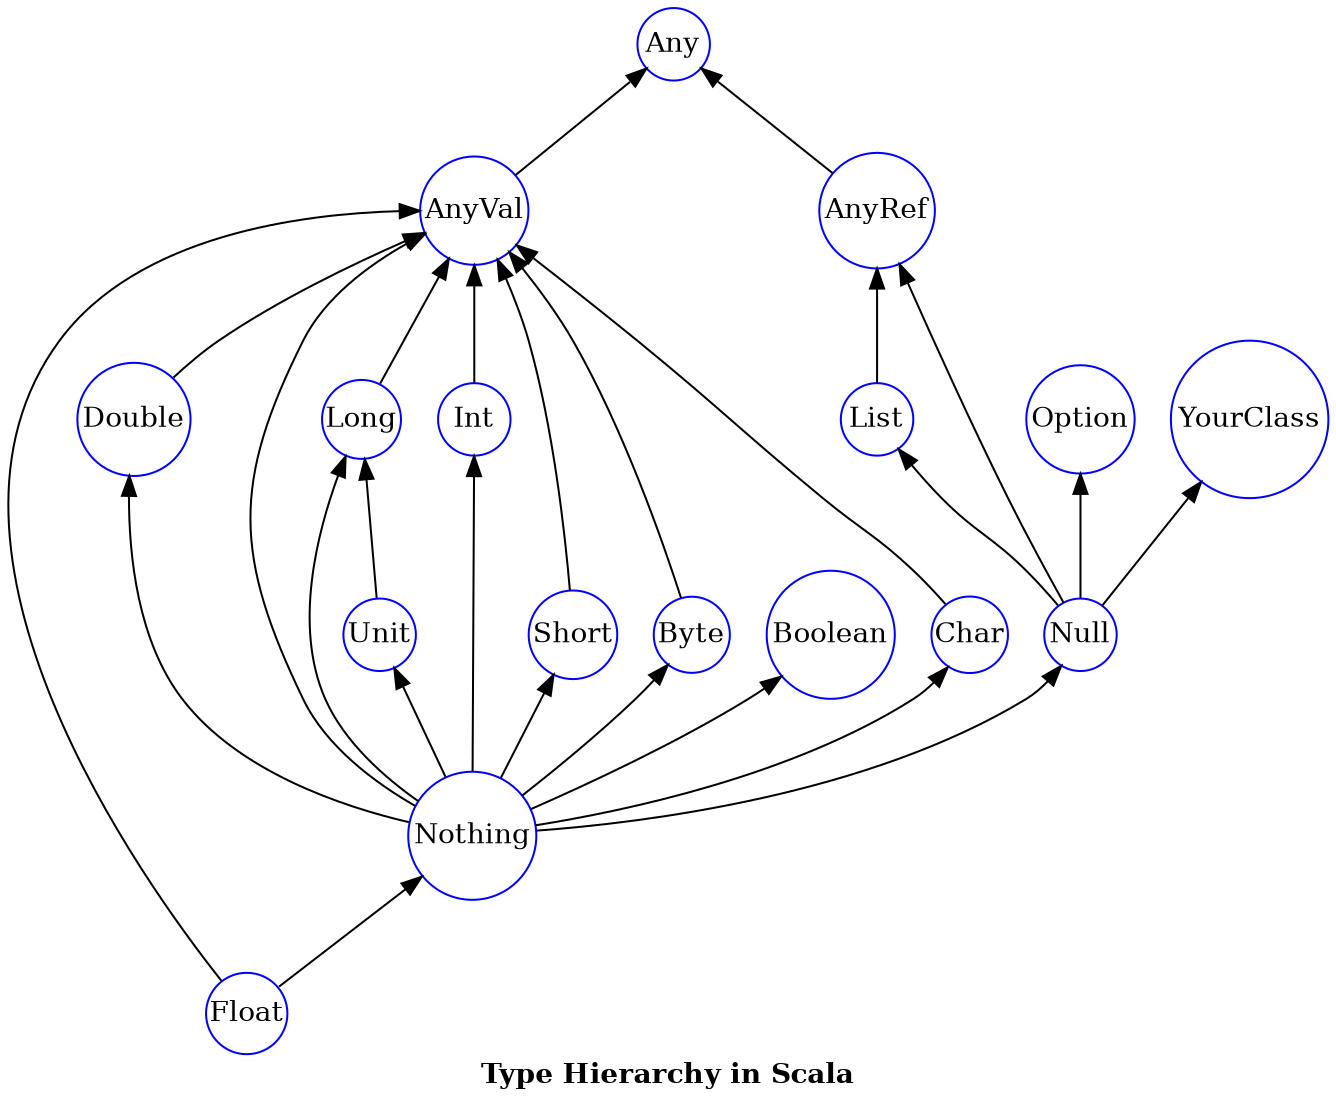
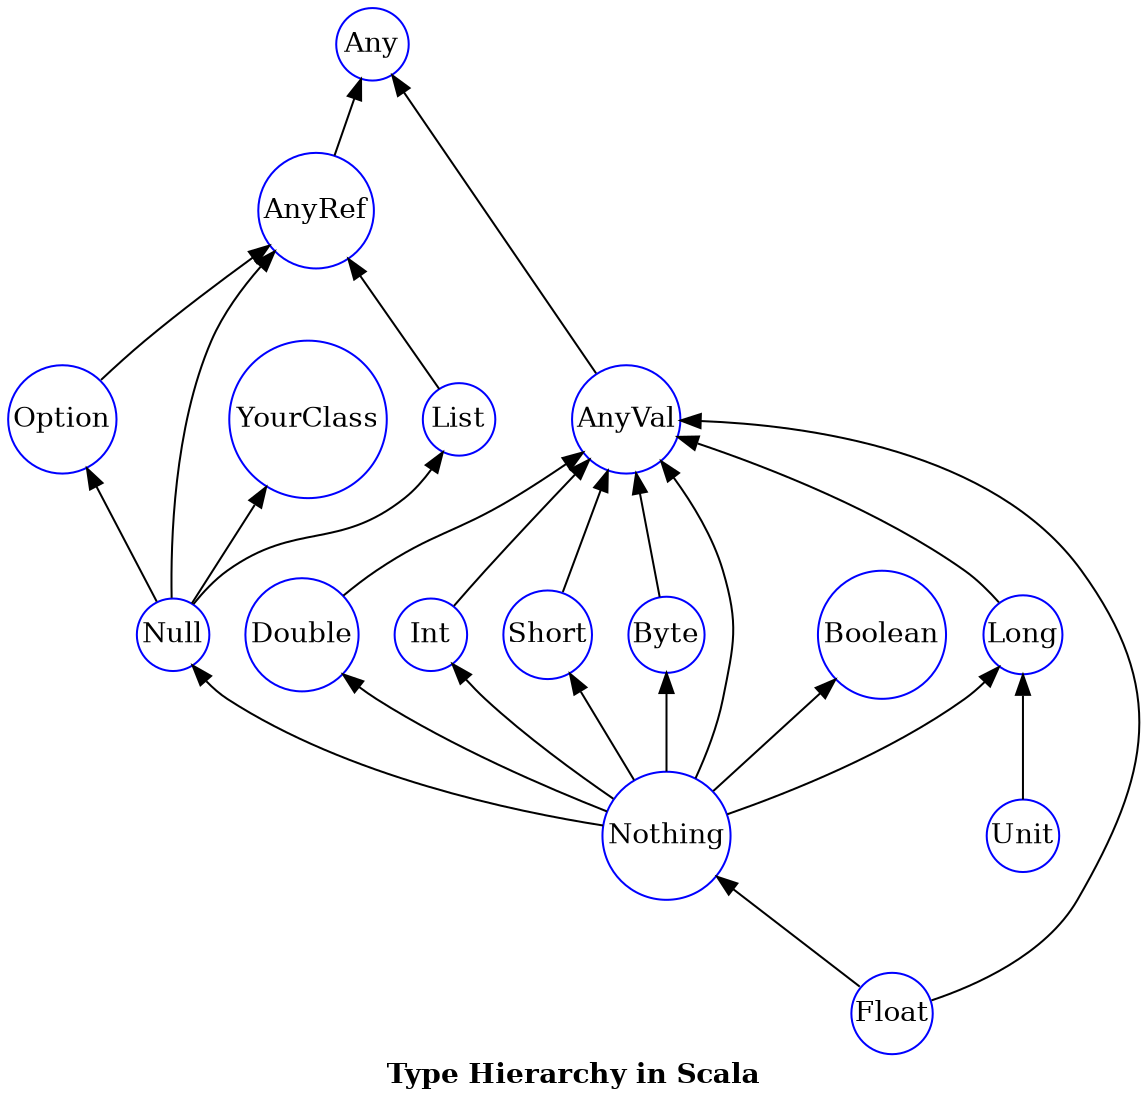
none -> (175, 316)
(970, 635) -> none
(424, 732) -> none
